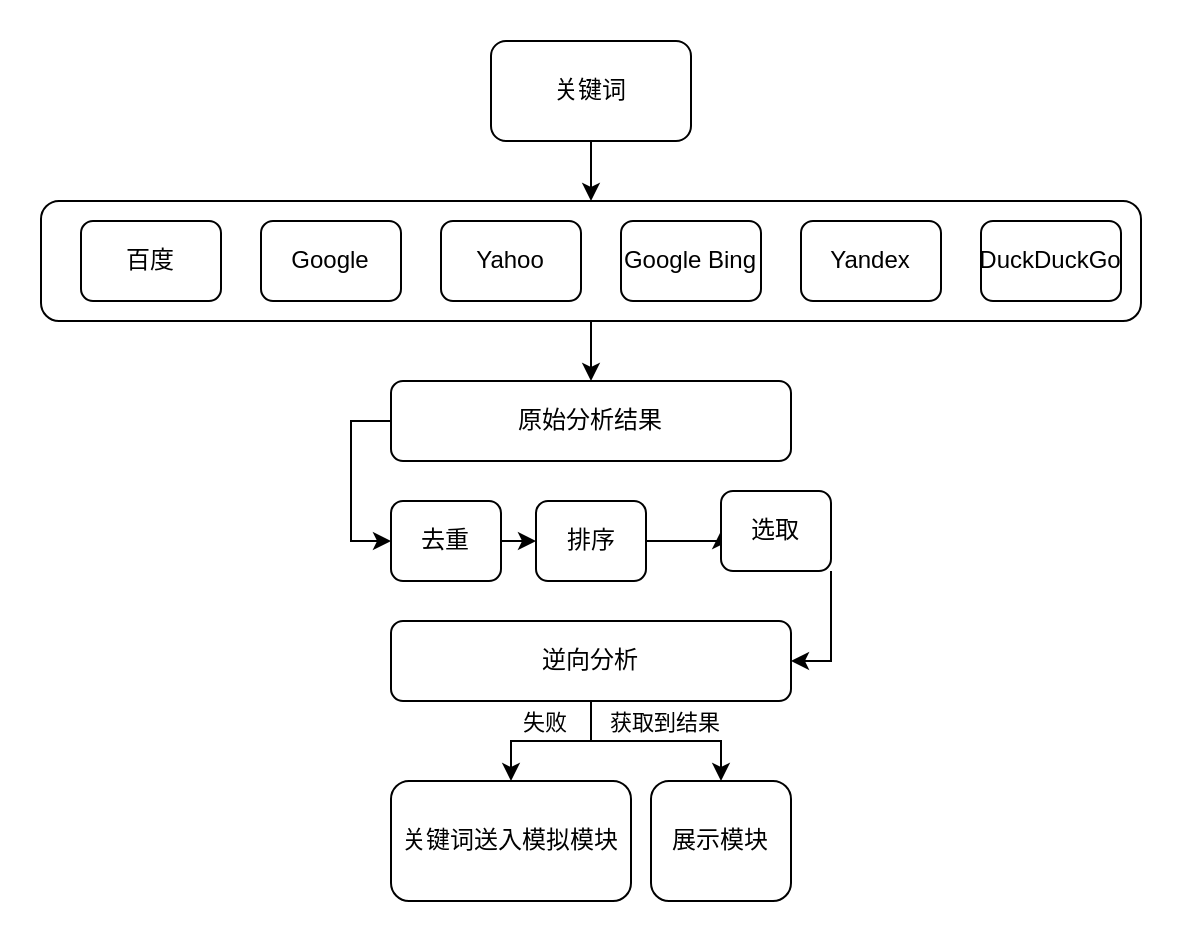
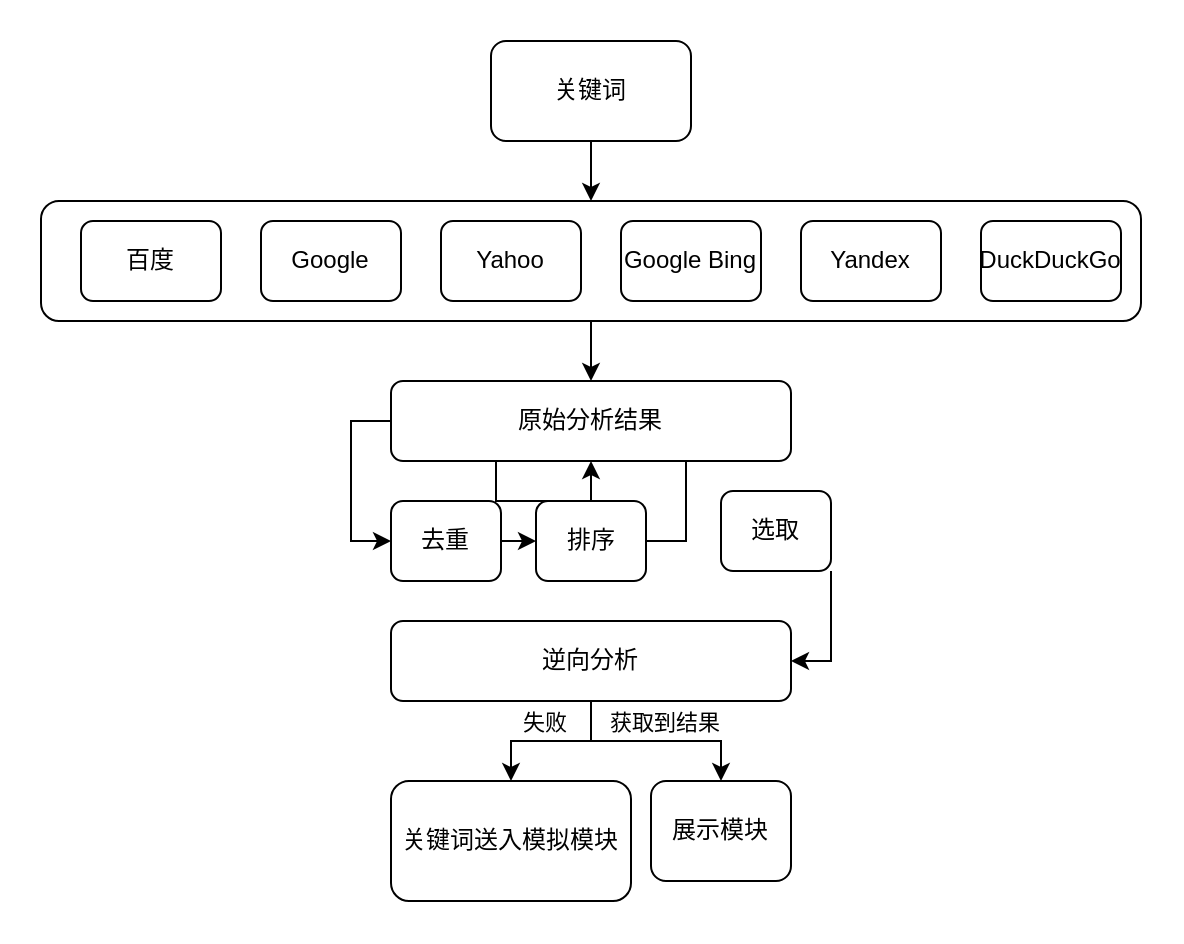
(703, 541) -> (500, 501)
(721, 841) -> (721, 831)
